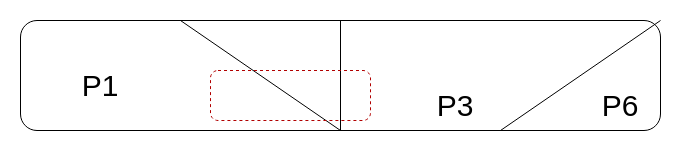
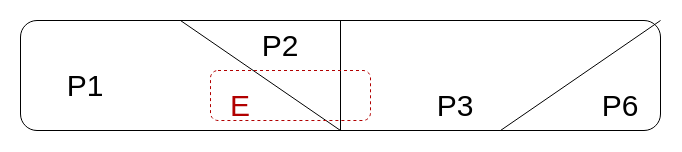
none -> (281, 46)
(101, 86) -> (86, 86)
none -> (241, 106)
